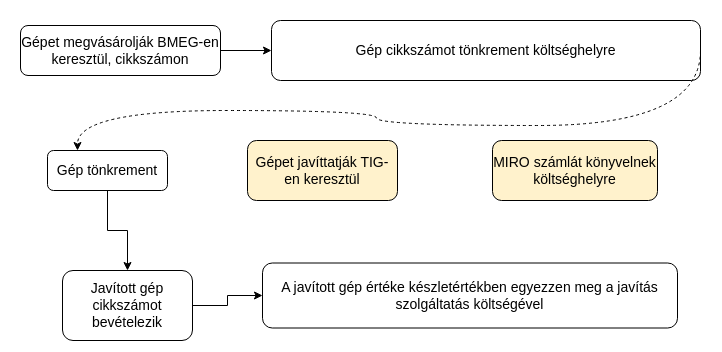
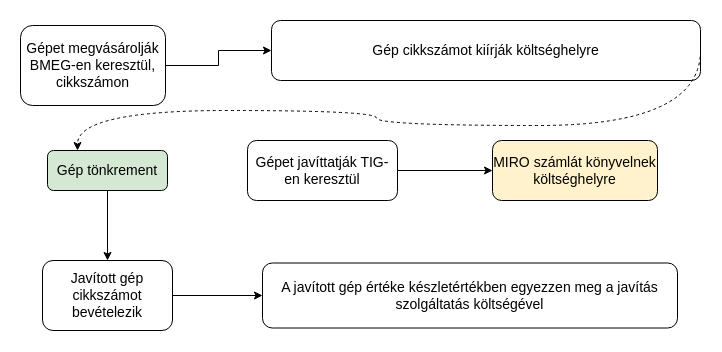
(121, 51) -> (93, 66)
(486, 51) -> (486, 51)
(108, 171) -> (108, 171)
(323, 171) -> (323, 171)
none -> (442, 171)
(128, 306) -> (108, 296)
